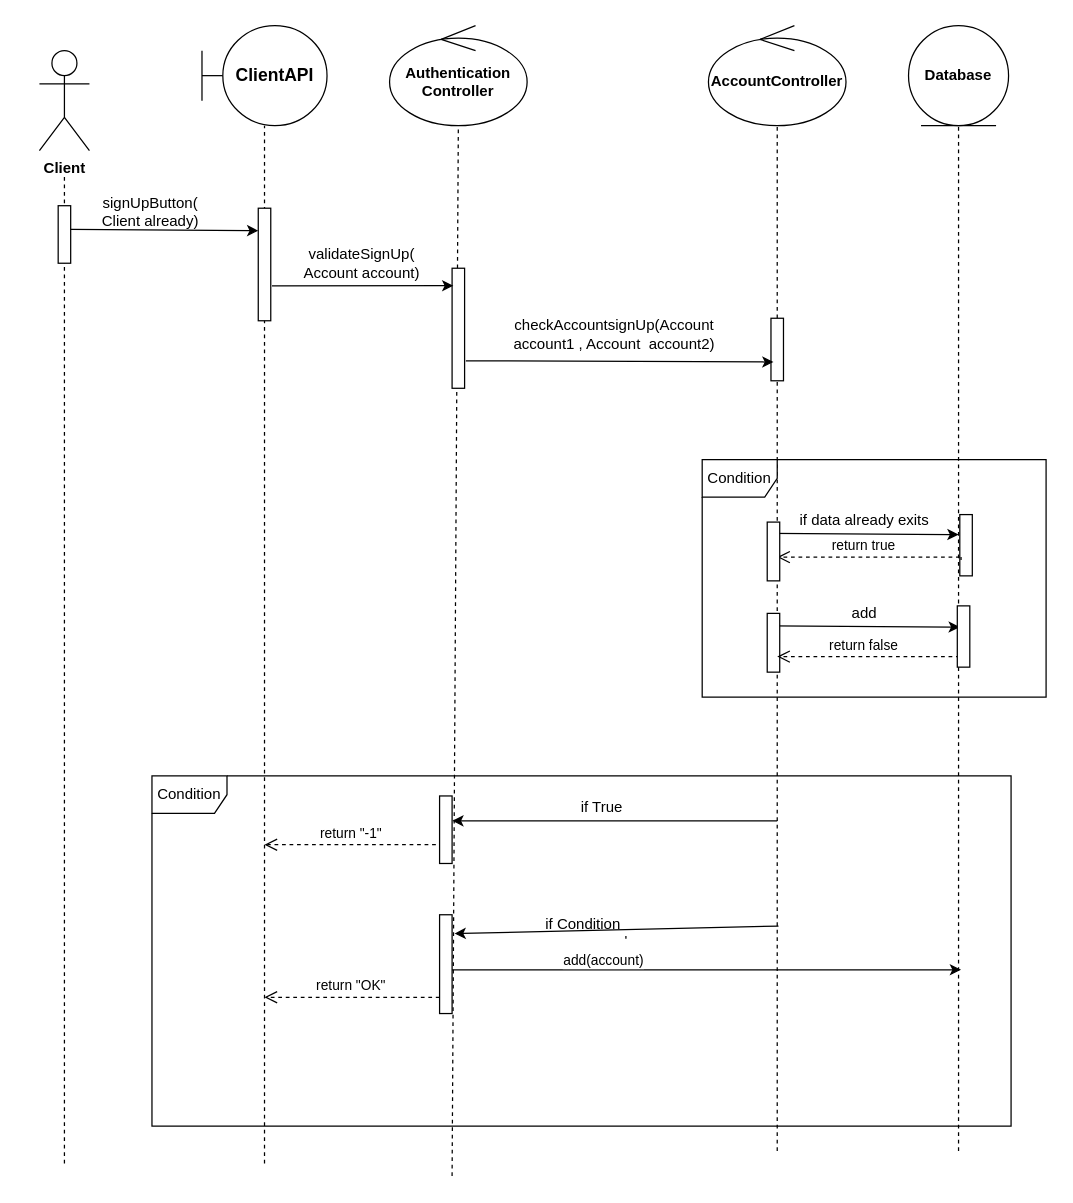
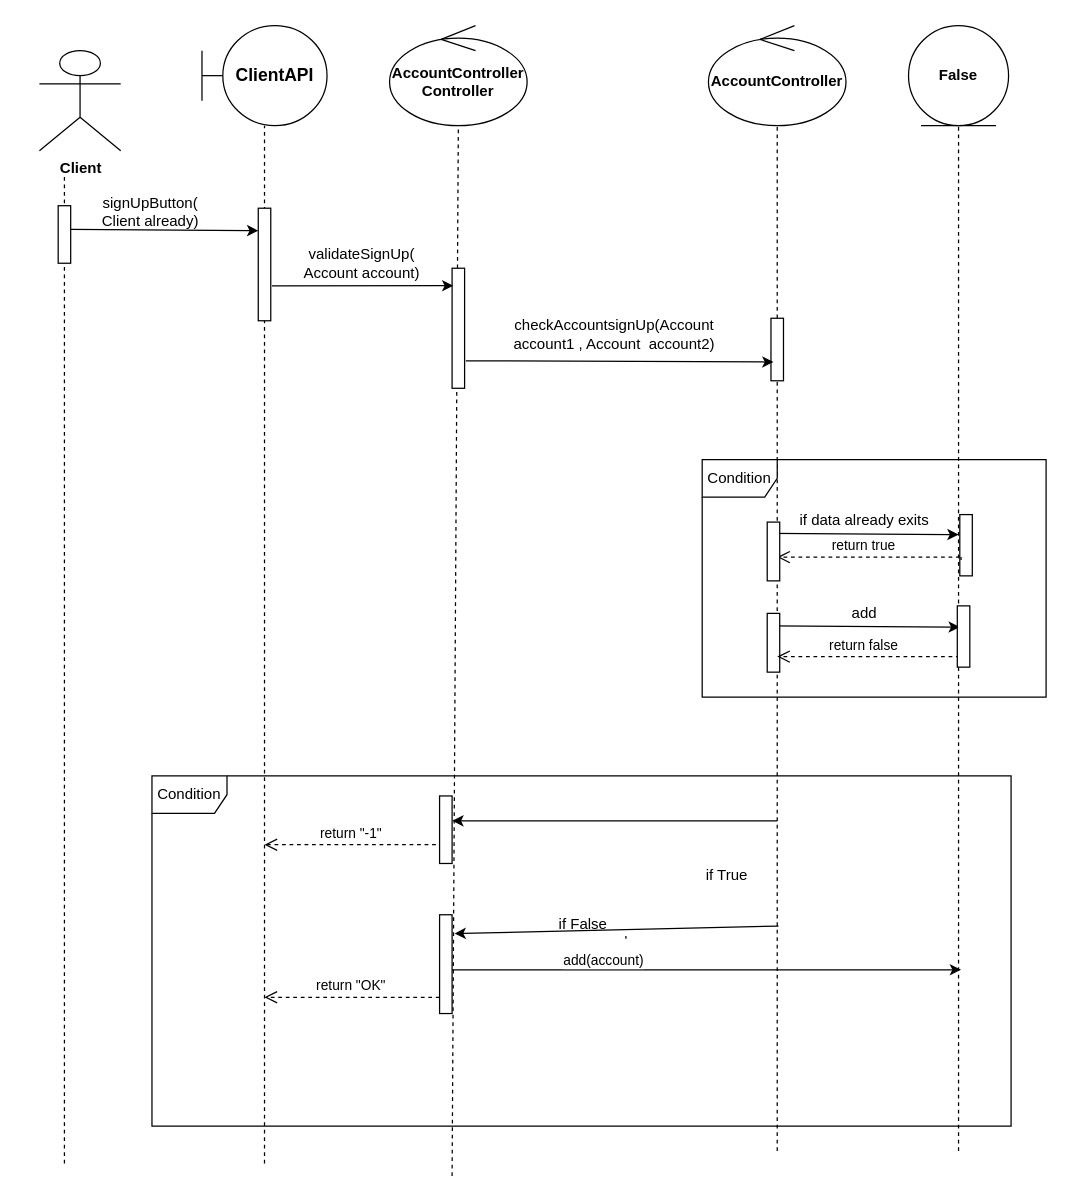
(958, 76) -> (958, 76)
(458, 82) -> (458, 82)
(64, 101) -> (80, 101)
(602, 806) -> (727, 875)
(583, 924) -> (583, 924)
